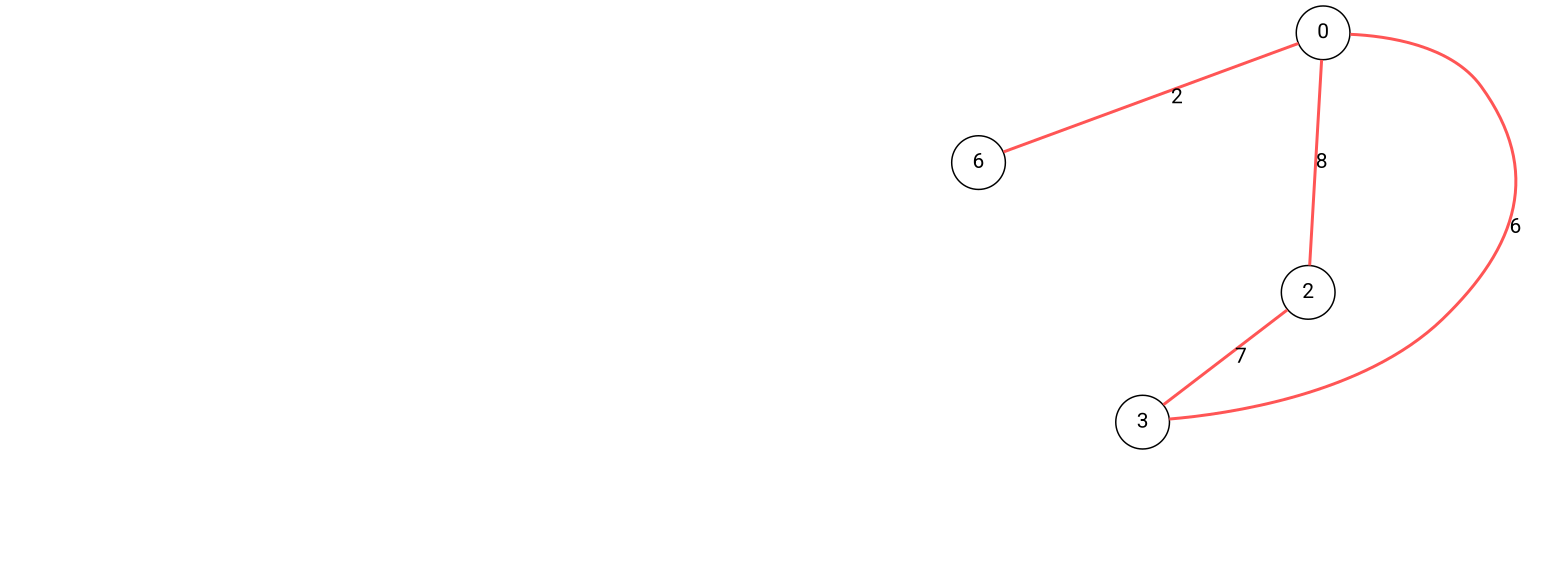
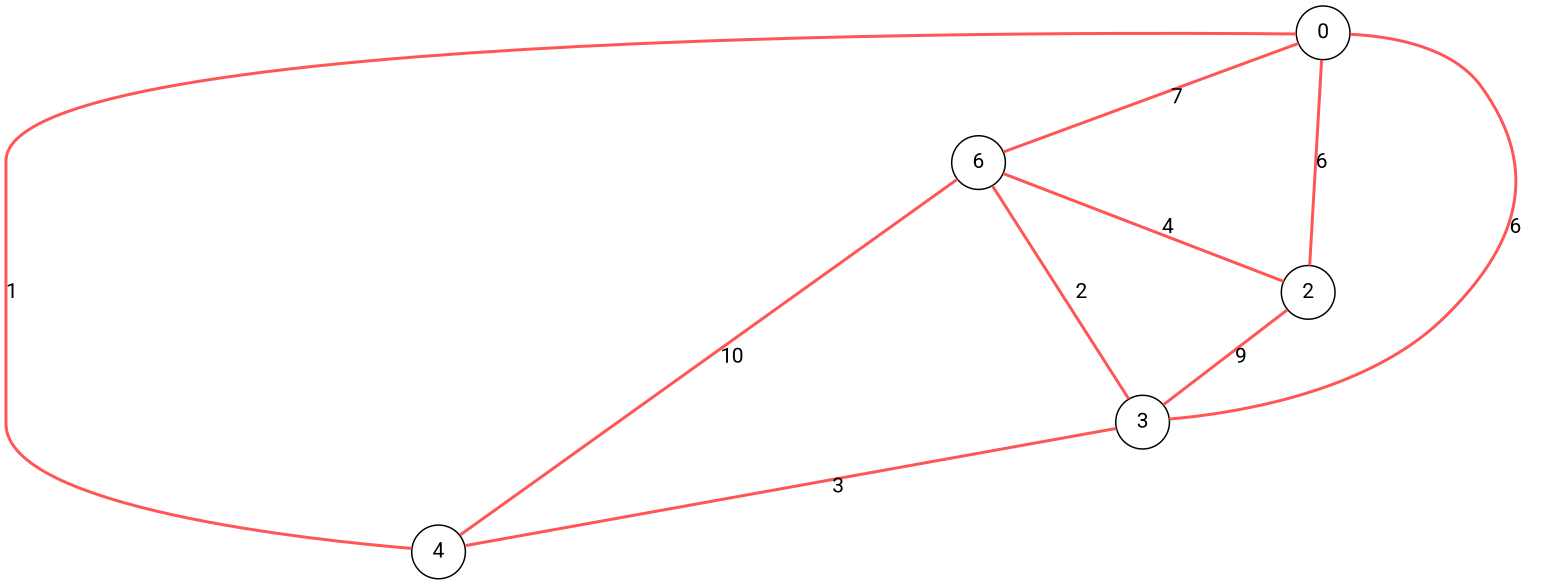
(1177, 98) -> (1177, 98)
(1322, 163) -> (1322, 163)
none -> (1143, 228)
none -> (1061, 292)
(1241, 357) -> (1241, 357)
none -> (439, 552)
